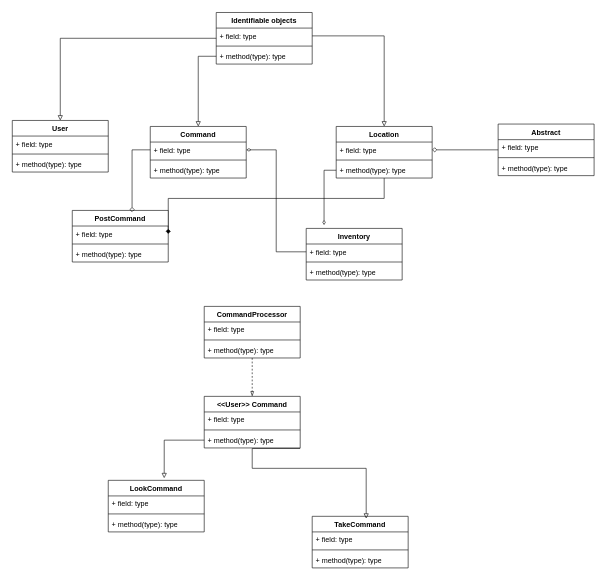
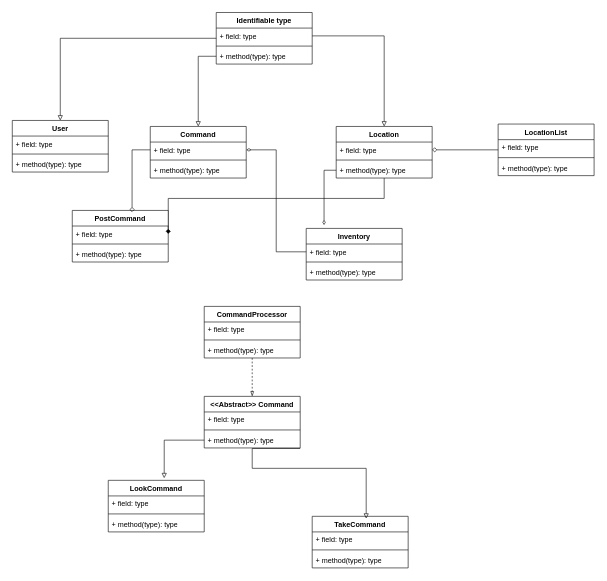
(264, 21) -> (264, 21)
(546, 132) -> (546, 132)
(252, 405) -> (252, 405)
